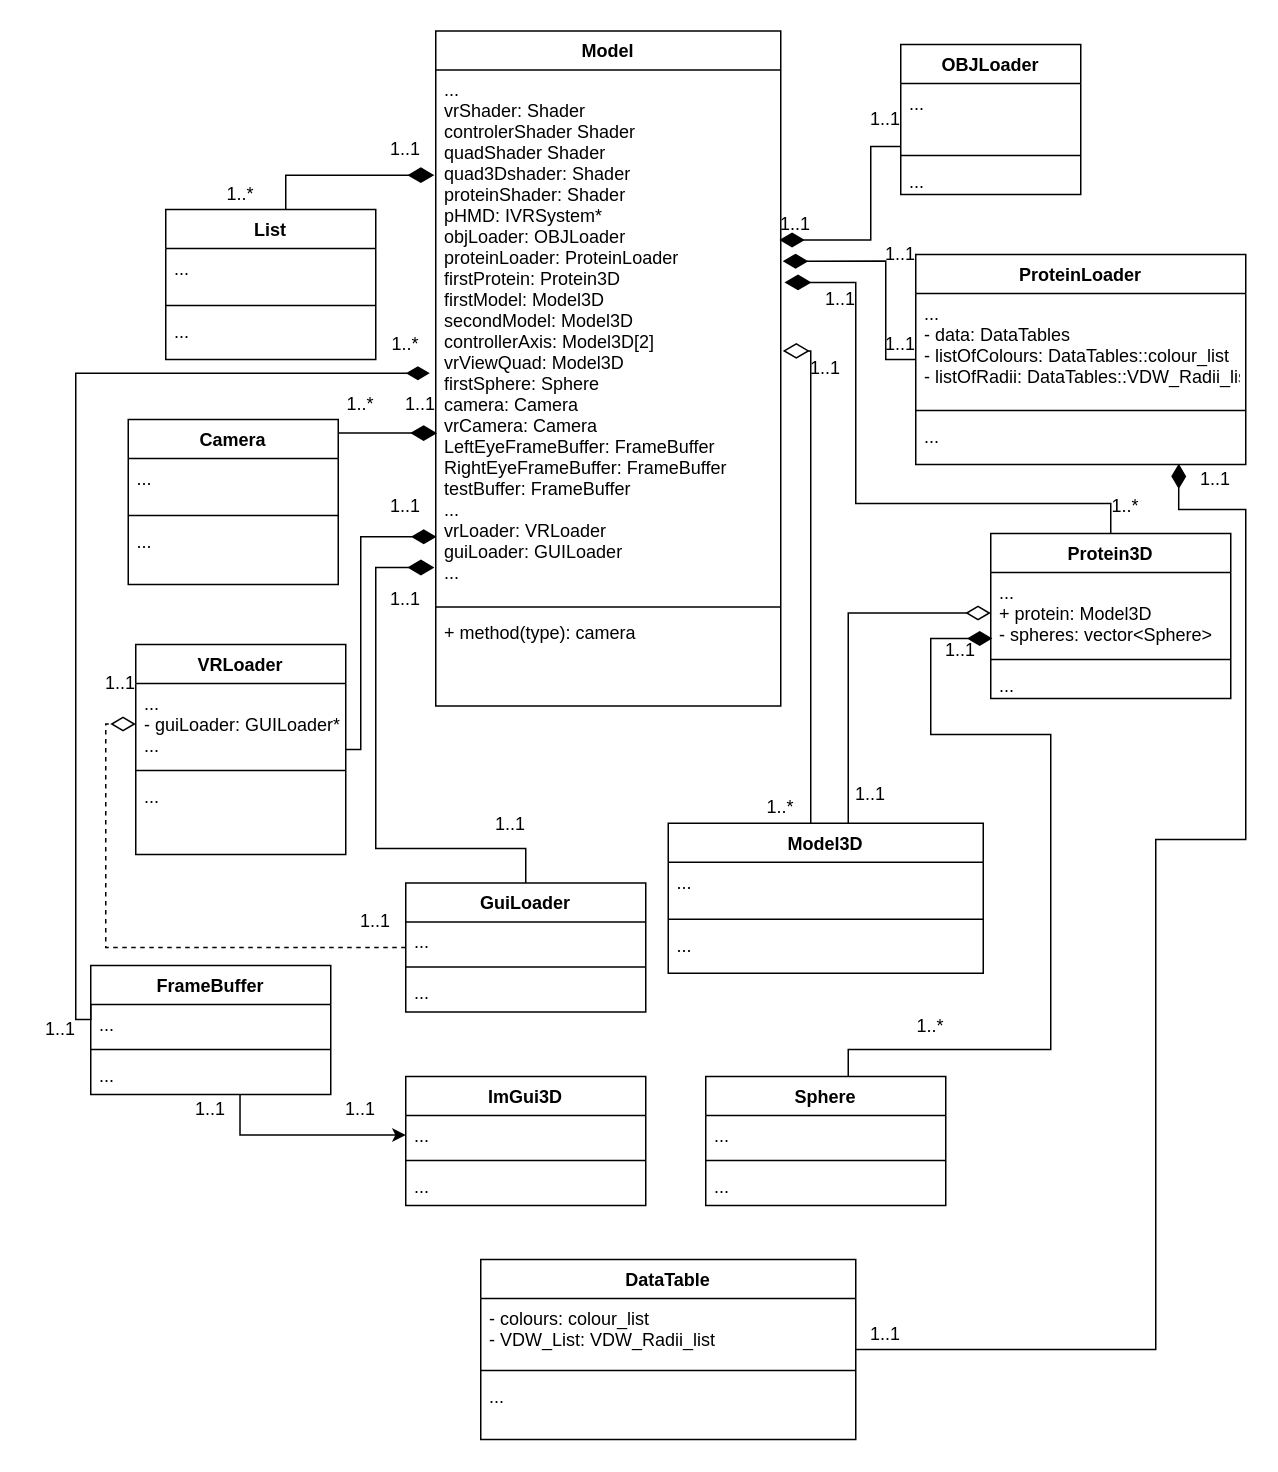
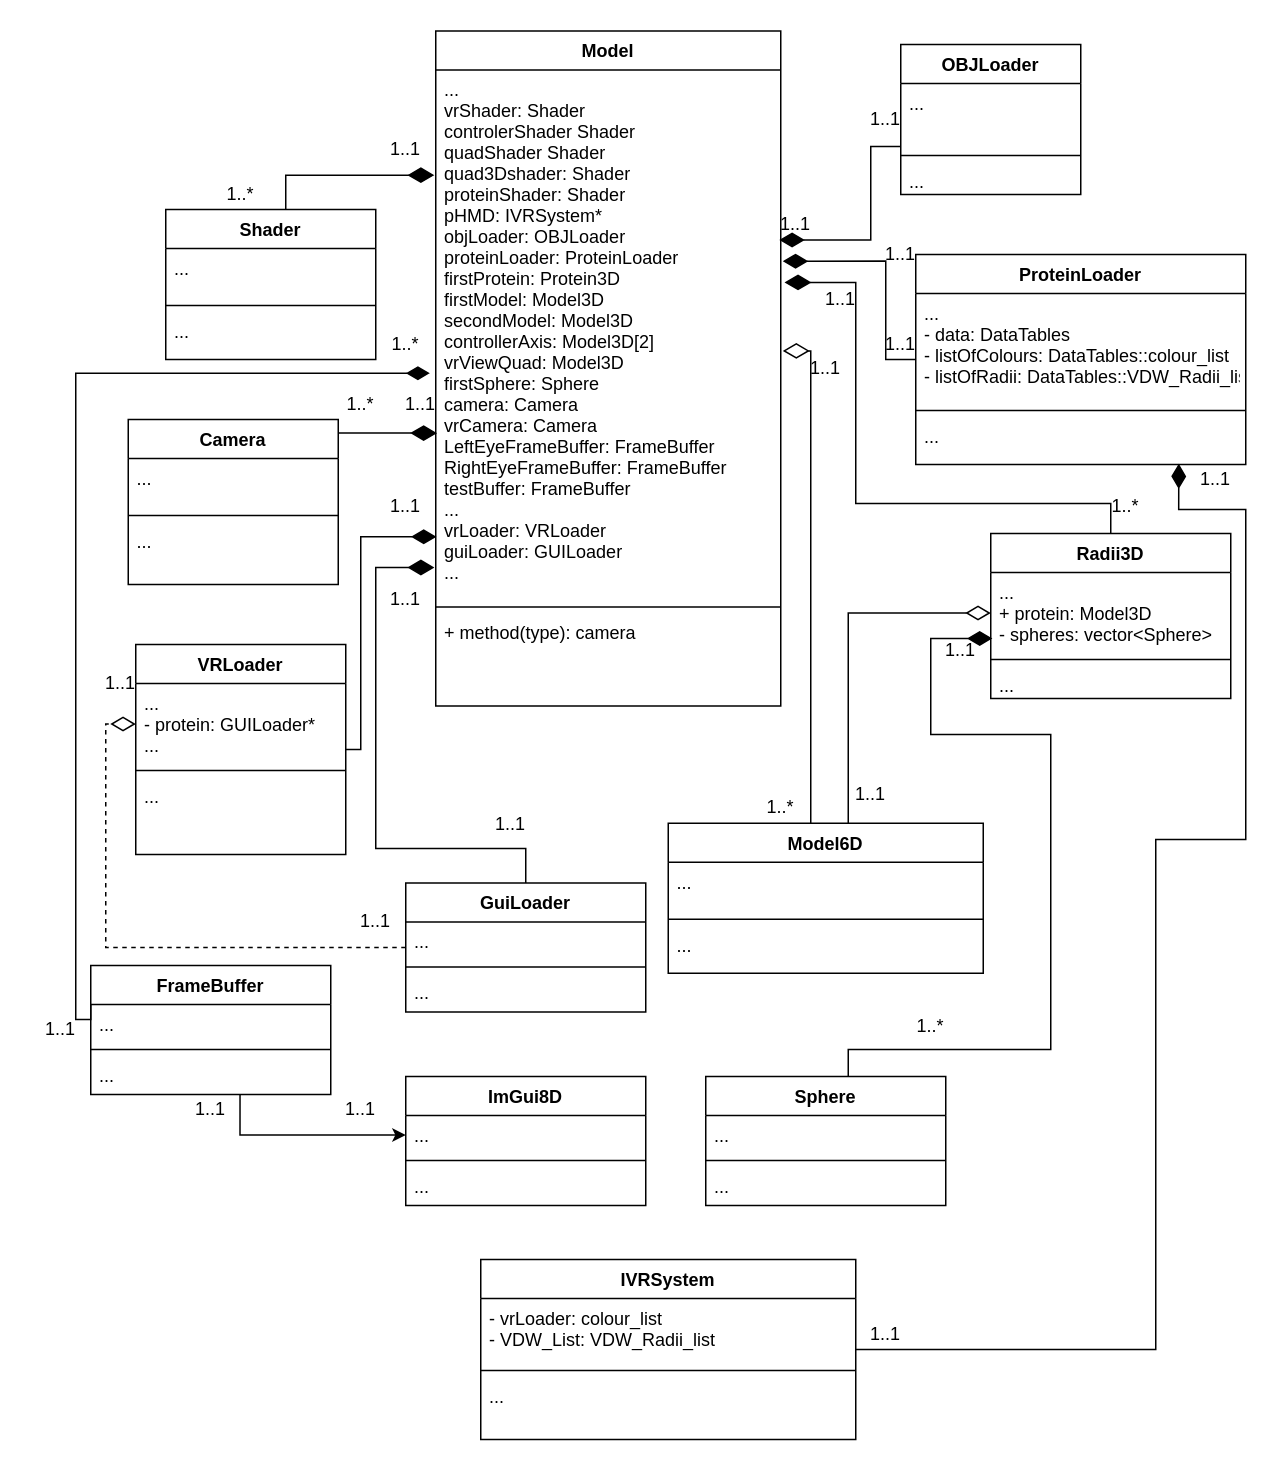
(270, 230) -> (270, 230)
(1110, 554) -> (1110, 554)
(152, 704) -> (152, 704)
(825, 843) -> (825, 843)
(525, 1097) -> (525, 1097)
(668, 1280) -> (668, 1280)
(584, 1319) -> (591, 1319)
